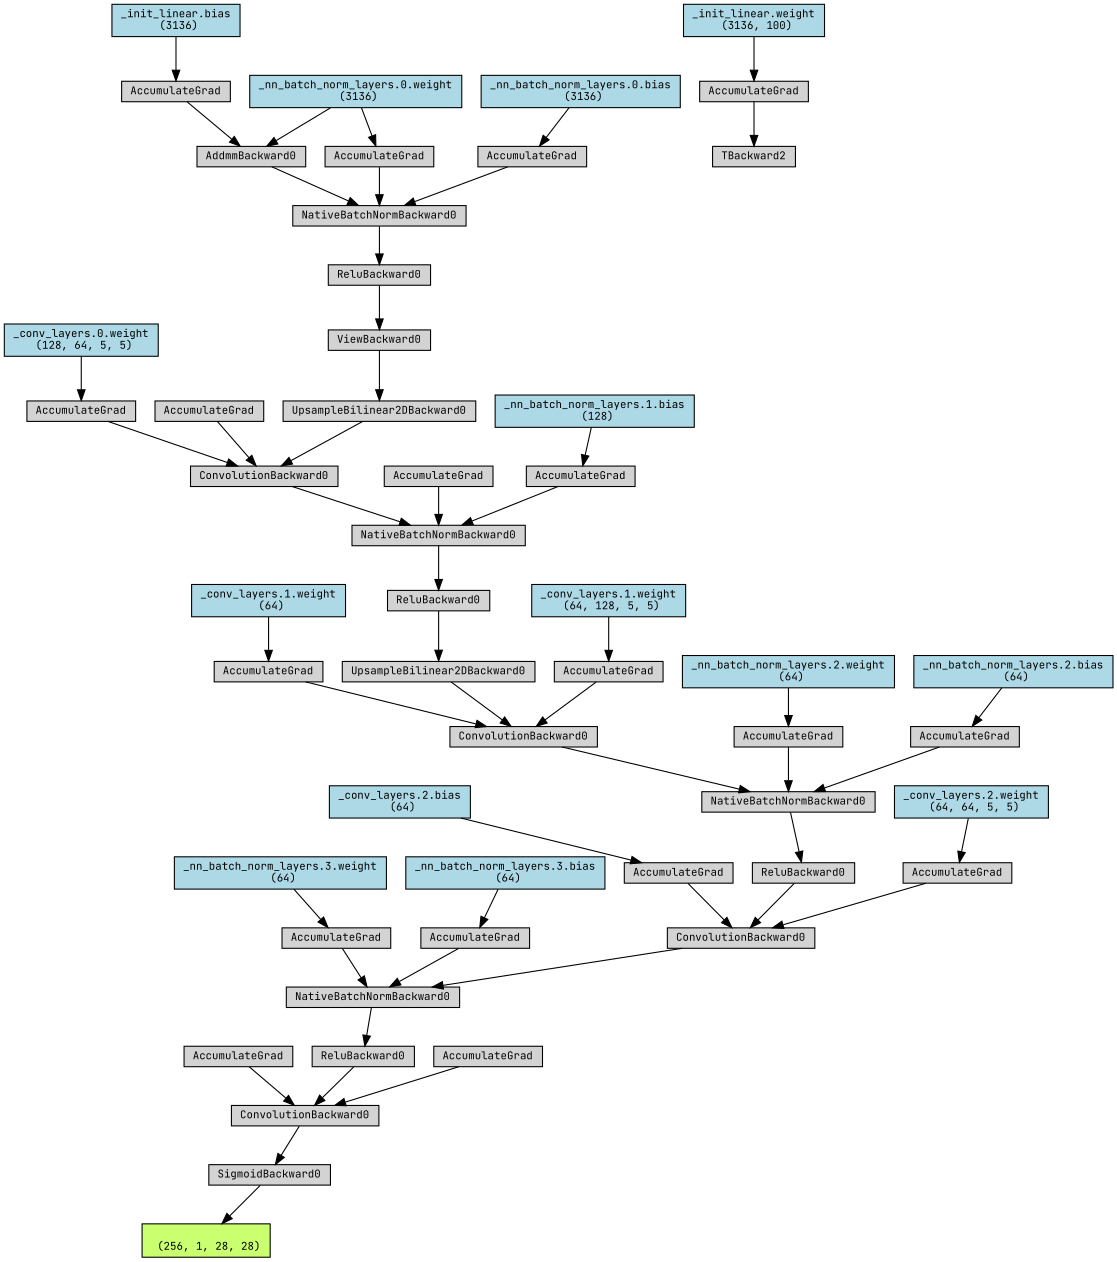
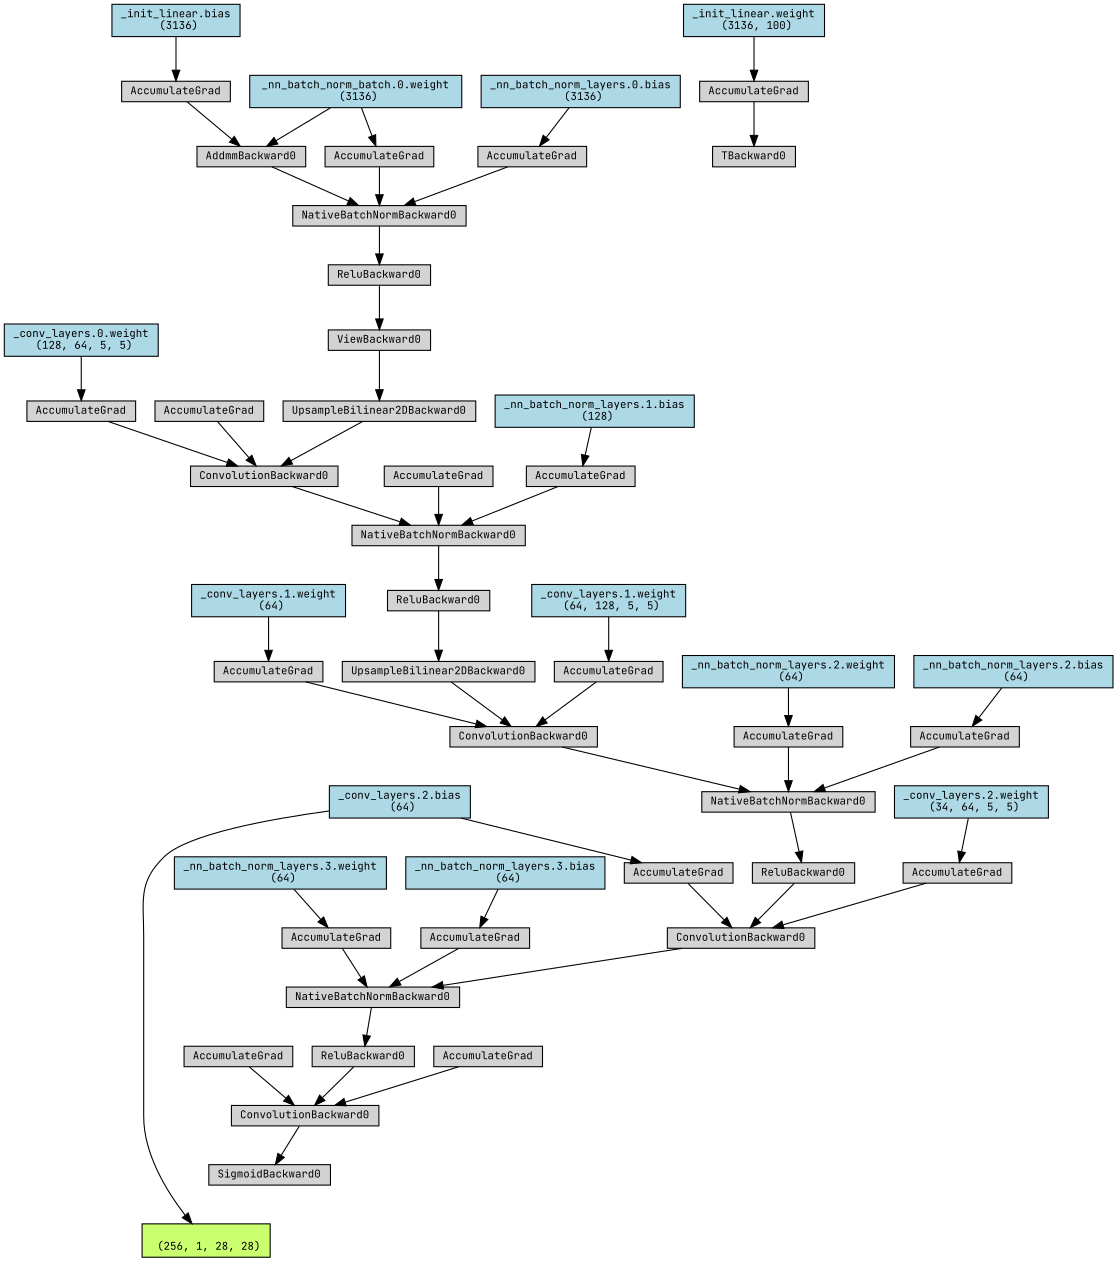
(356, 91) -> (356, 91)
(754, 157) -> (754, 157)
(971, 802) -> (971, 802)
(245, 1201) -> (144, 951)
